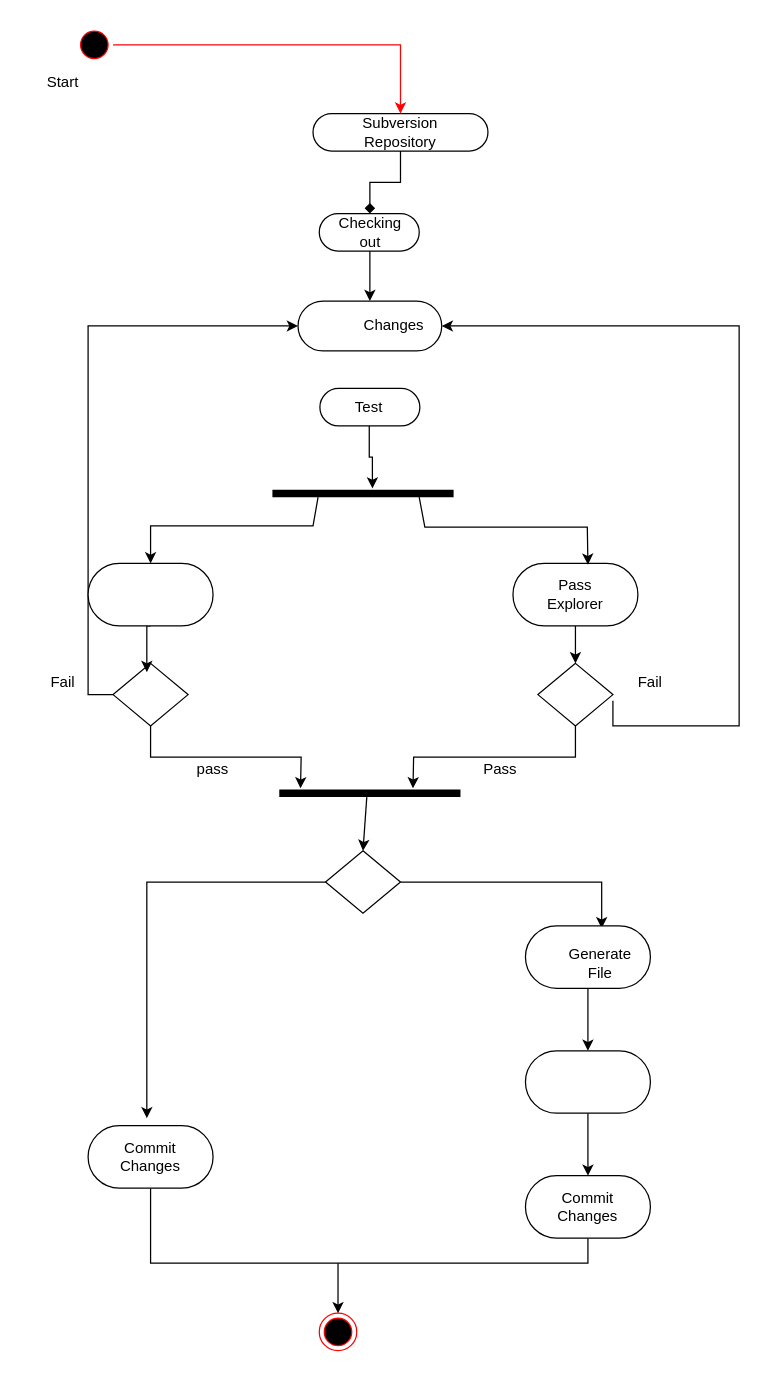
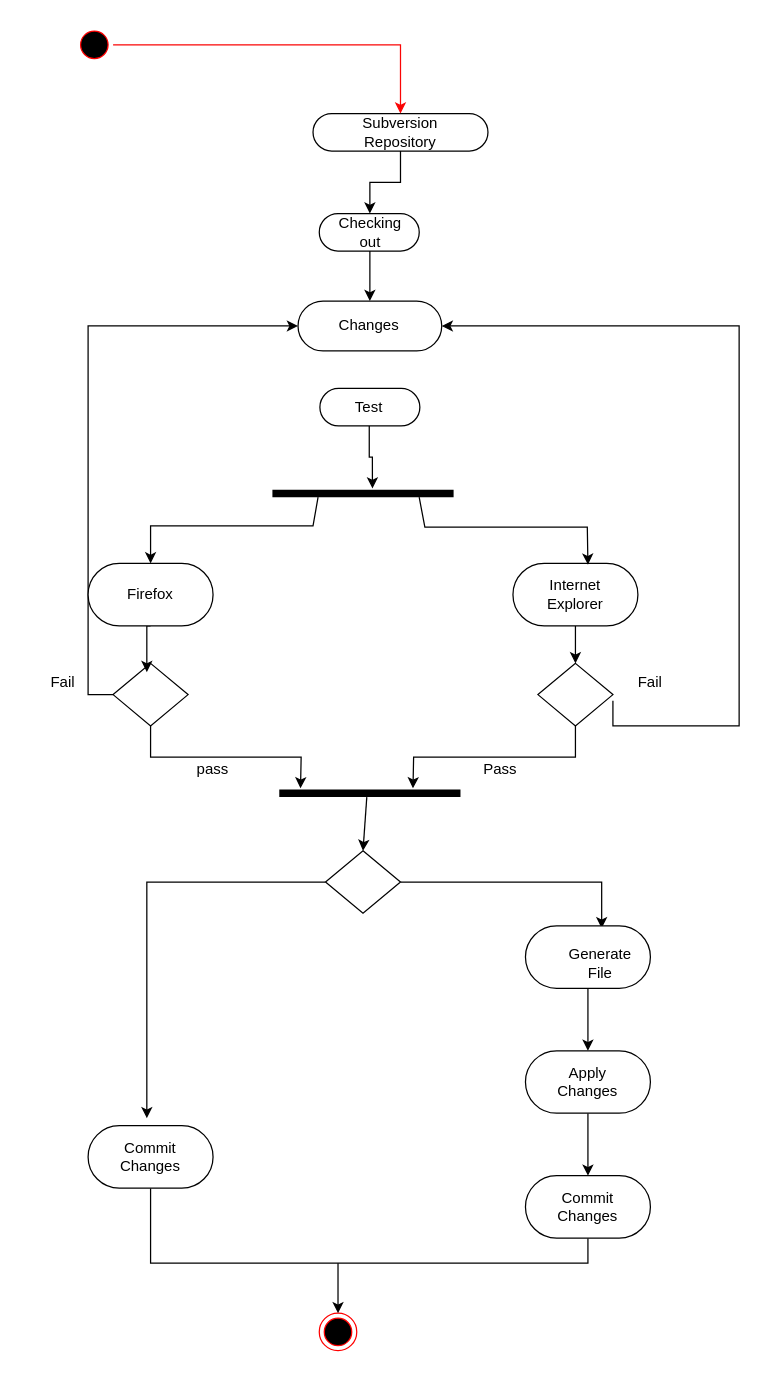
(63, 82) -> none
(370, 202) -> (370, 203)
(394, 326) -> (369, 326)
none -> (151, 594)
(576, 594) -> (576, 594)
none -> (588, 1082)
